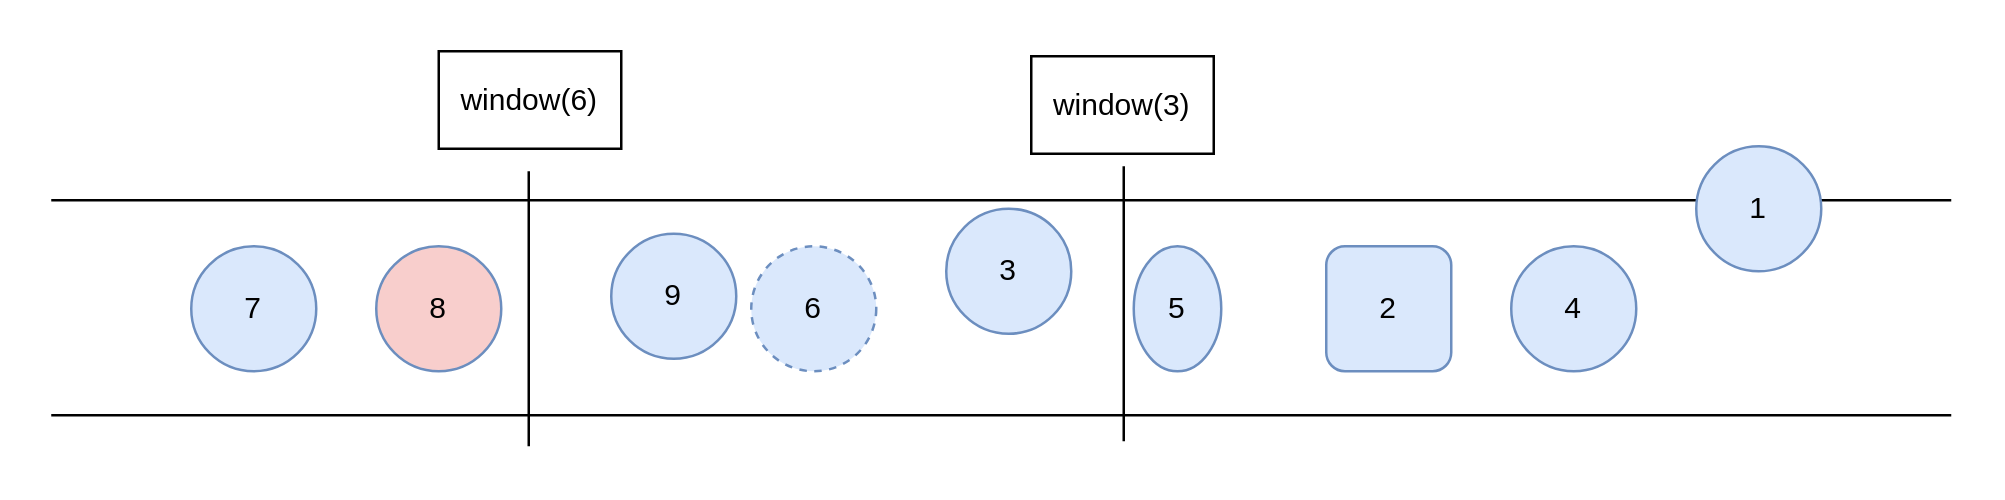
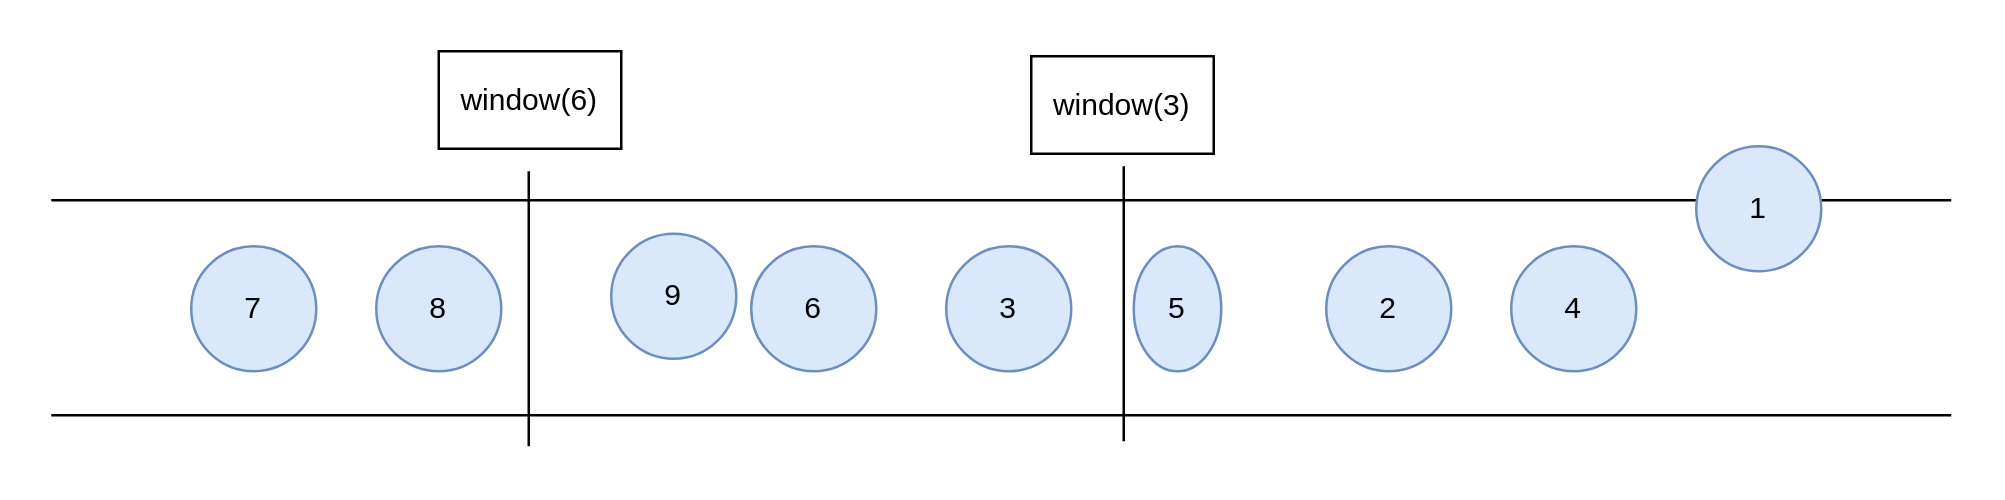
(1009, 271) -> (1009, 309)
(439, 309) -> (439, 309)
(814, 309) -> (814, 309)
(1389, 309) -> (1389, 309)
